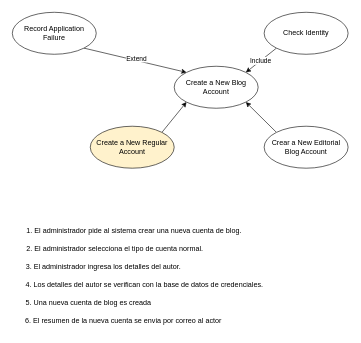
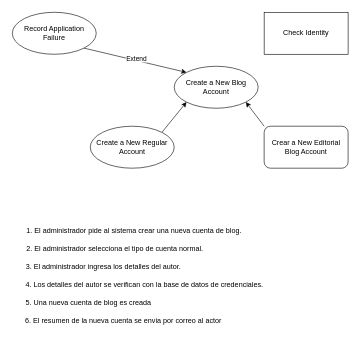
(306, 33) -> (306, 33)
(263, 59) -> none
(132, 147) -> (132, 147)
(306, 147) -> (306, 147)
